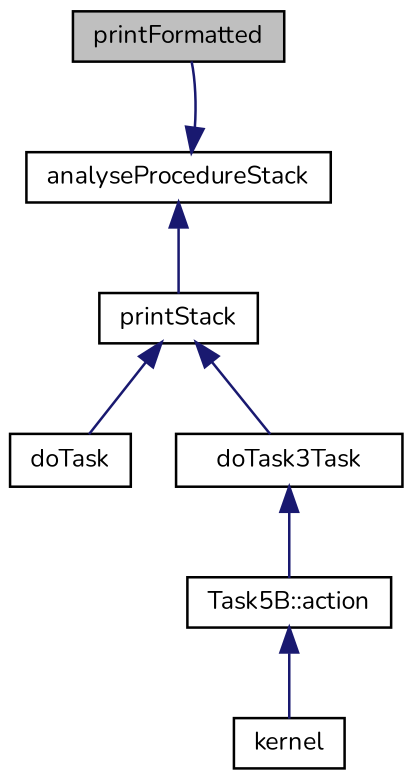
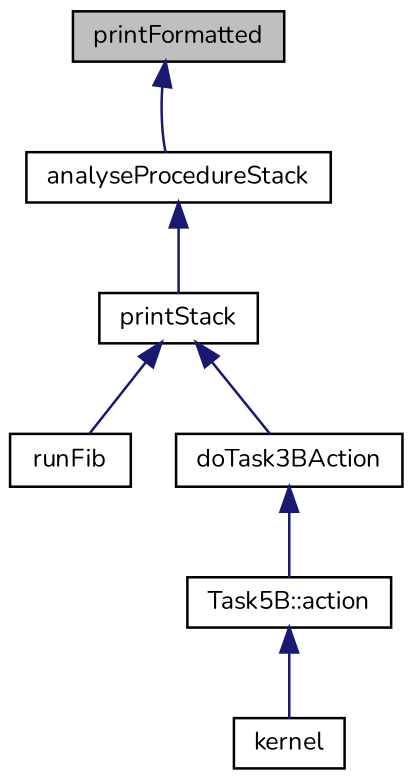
(195, 95) -> (162, 120)
(70, 460) -> (70, 460)
(289, 460) -> (289, 460)
